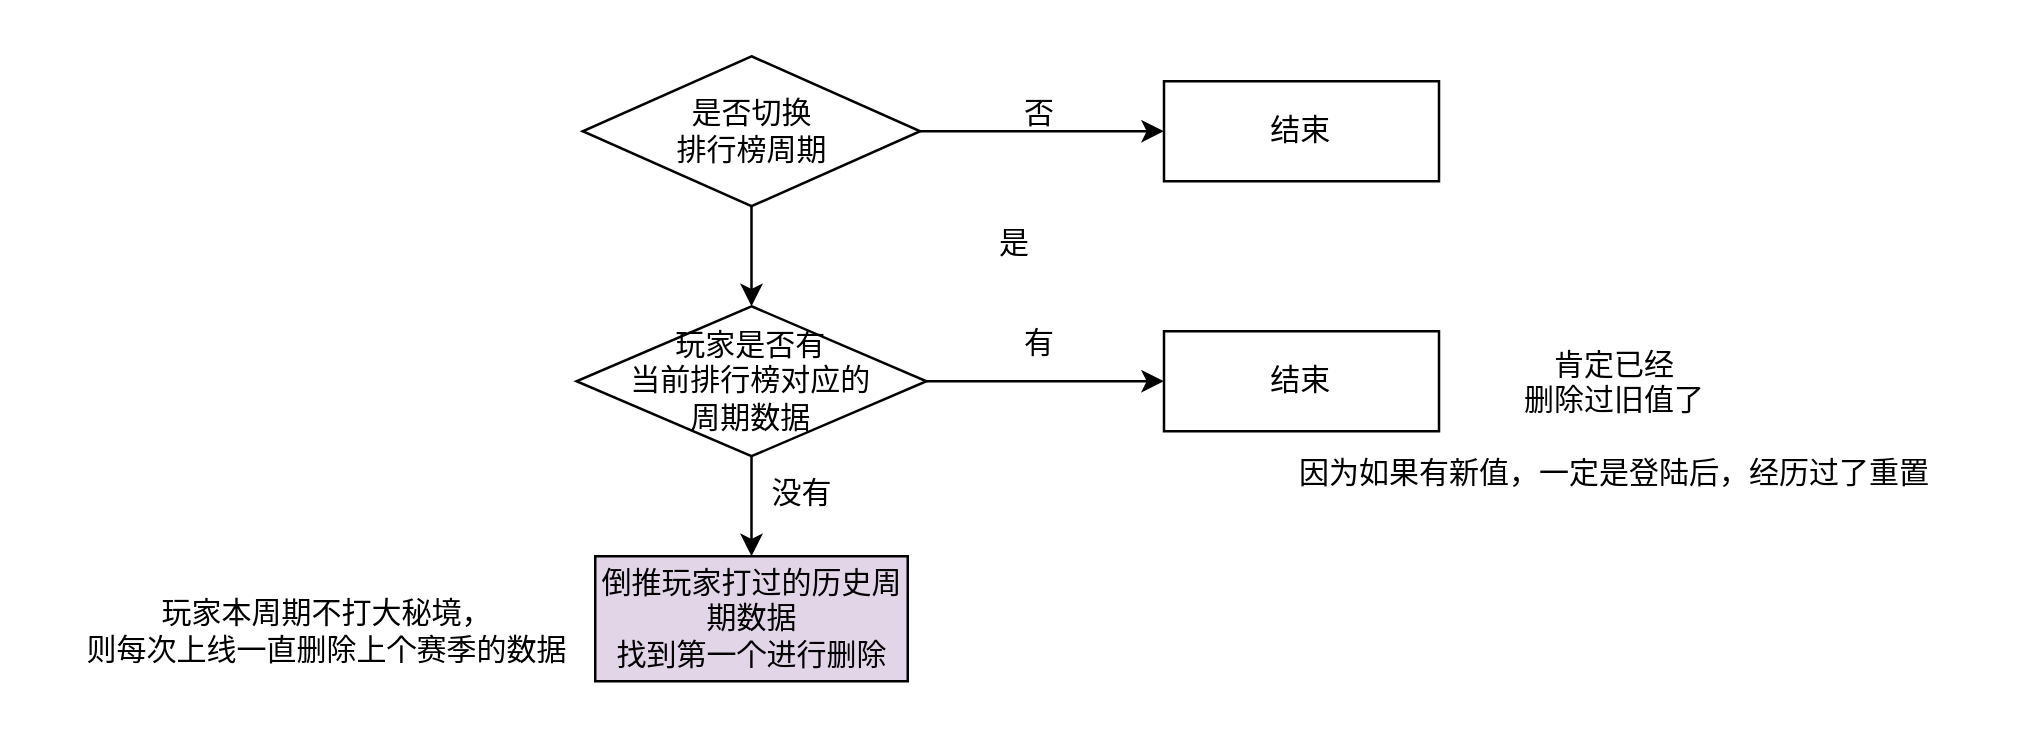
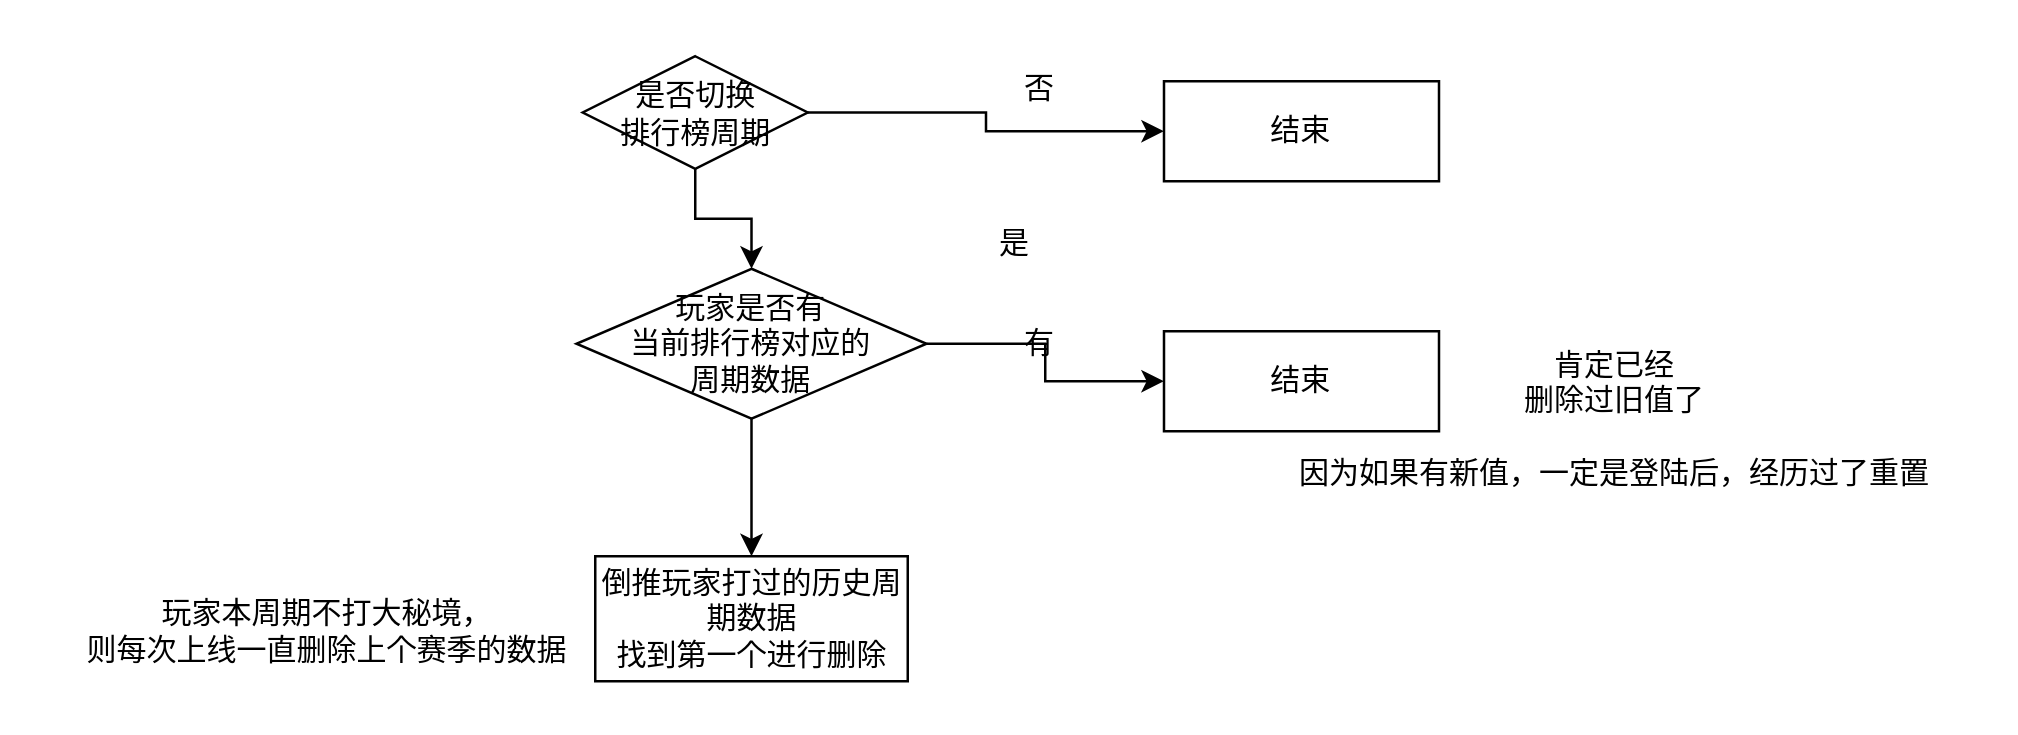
(1039, 114) -> (1039, 89)
(751, 131) -> (695, 113)
(751, 381) -> (751, 344)
(801, 494) -> none
(751, 619) -> (751, 619)
